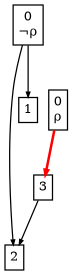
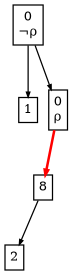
(10, 142) -> (42, 65)
(43, 188) -> (43, 188)
